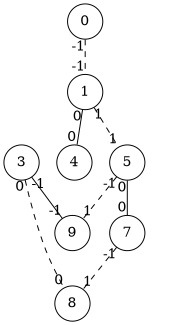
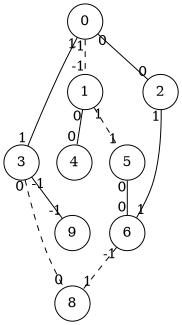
none -> (51, 91)
none -> (161, 92)
(100, 198) -> none
(127, 233) -> (127, 233)
